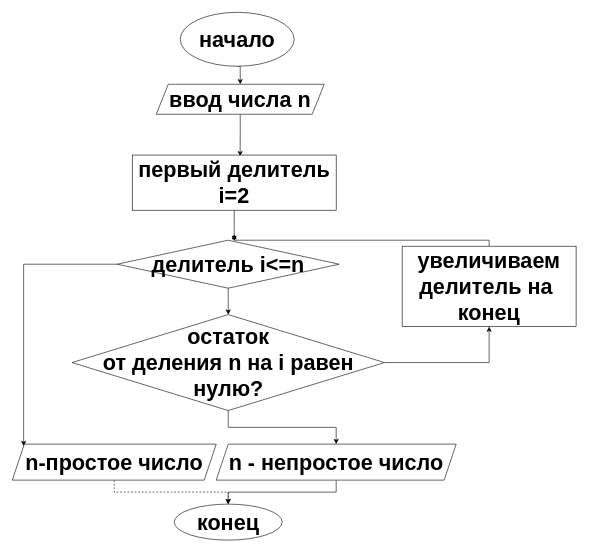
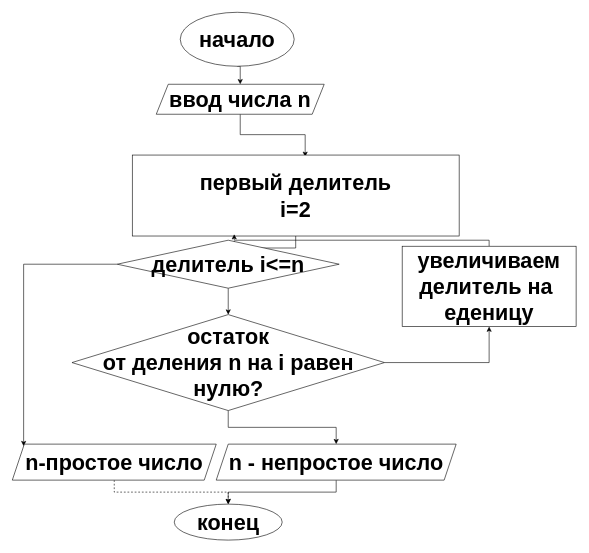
(234, 183) -> (296, 196)
(489, 287) -> (489, 287)
